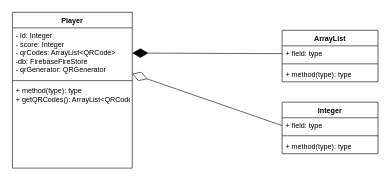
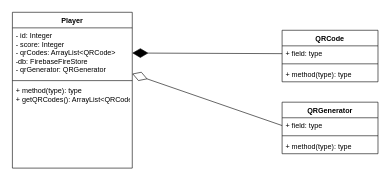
(330, 38) -> (330, 38)
(330, 110) -> (330, 110)
